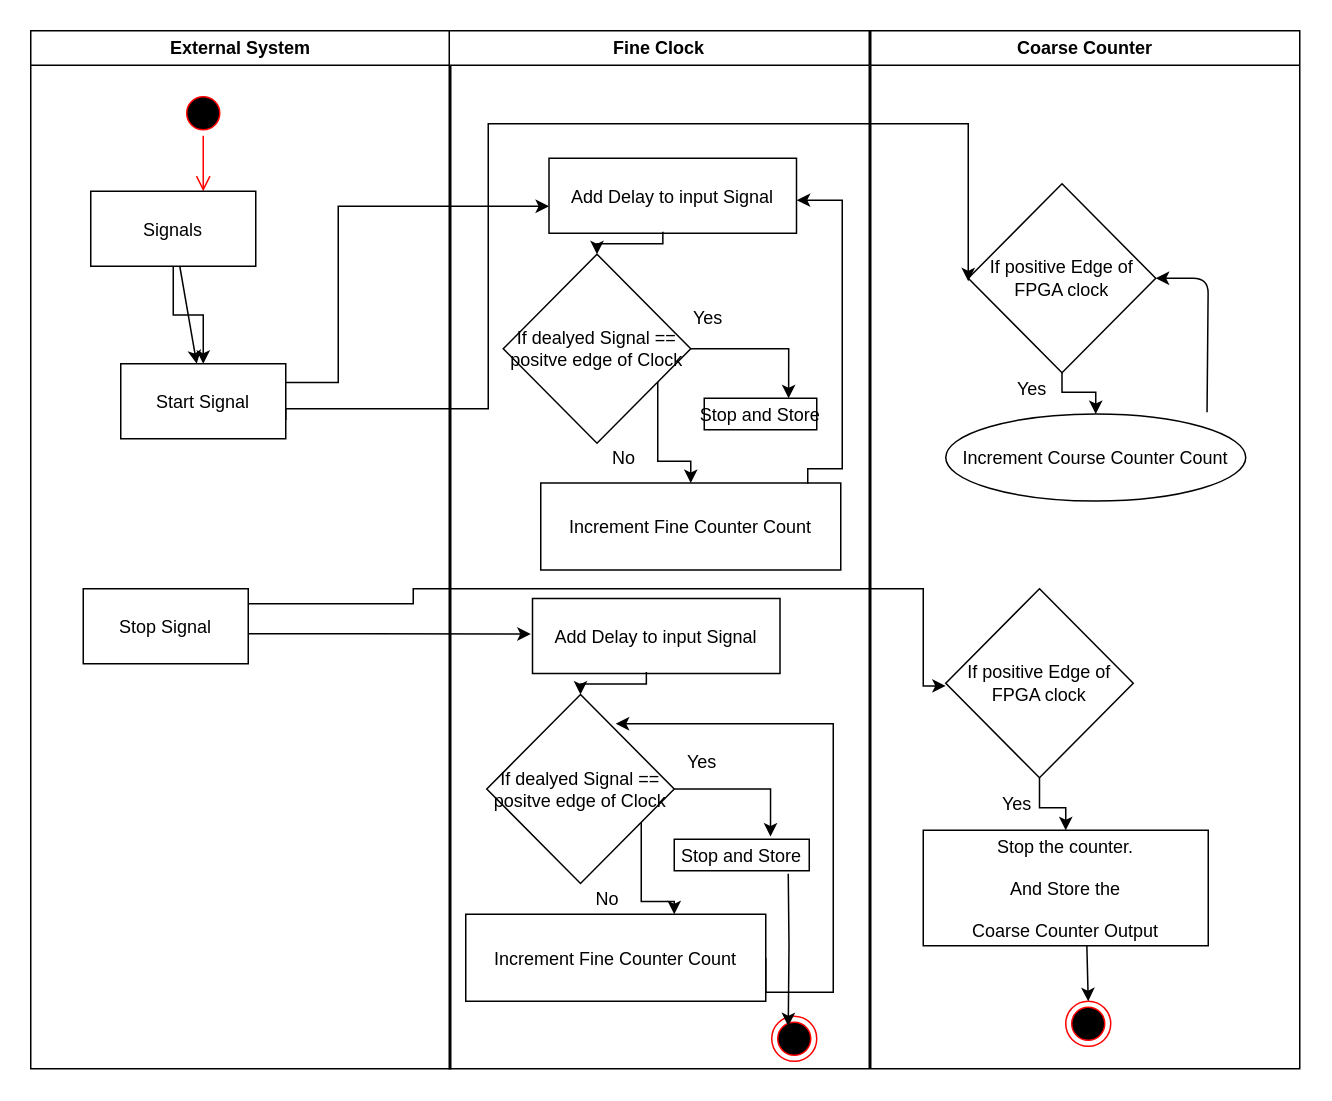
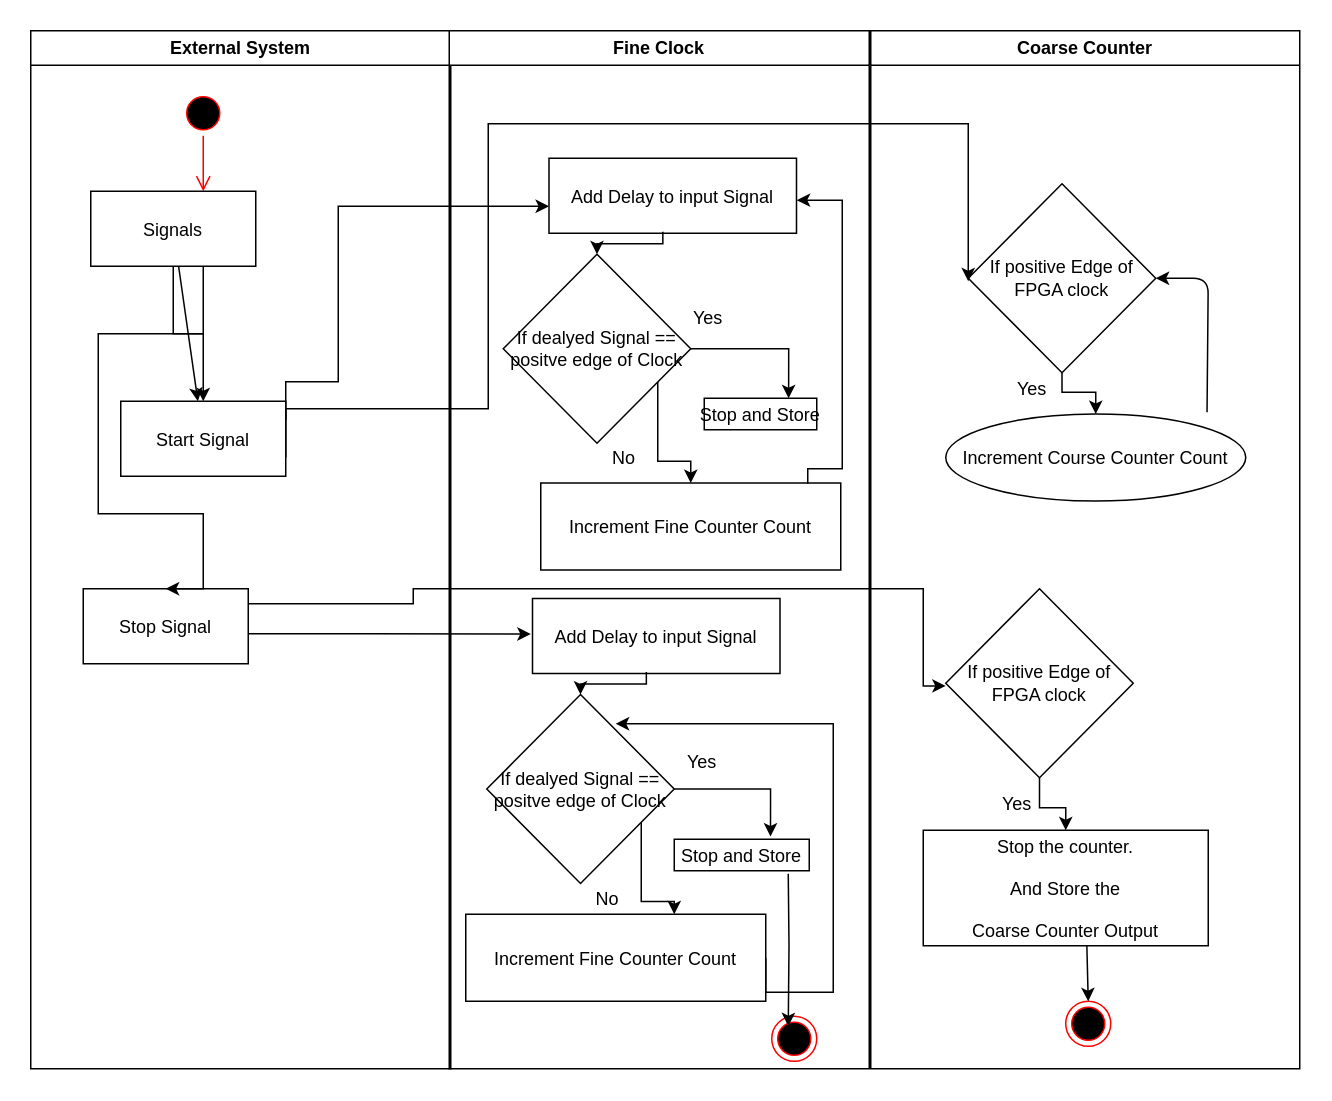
(203, 401) -> (203, 439)
none -> (98, 478)
